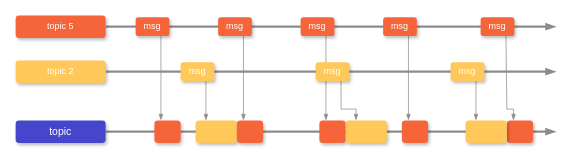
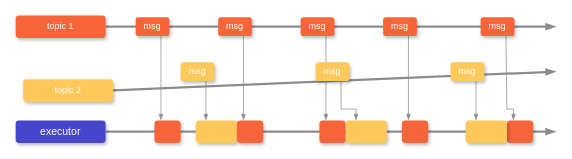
(60, 27) -> (60, 27)
(60, 72) -> (68, 90)
(60, 132) -> (60, 132)
